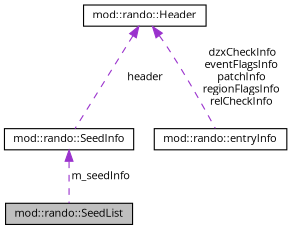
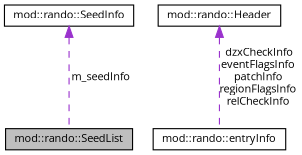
(104, 82) -> none
